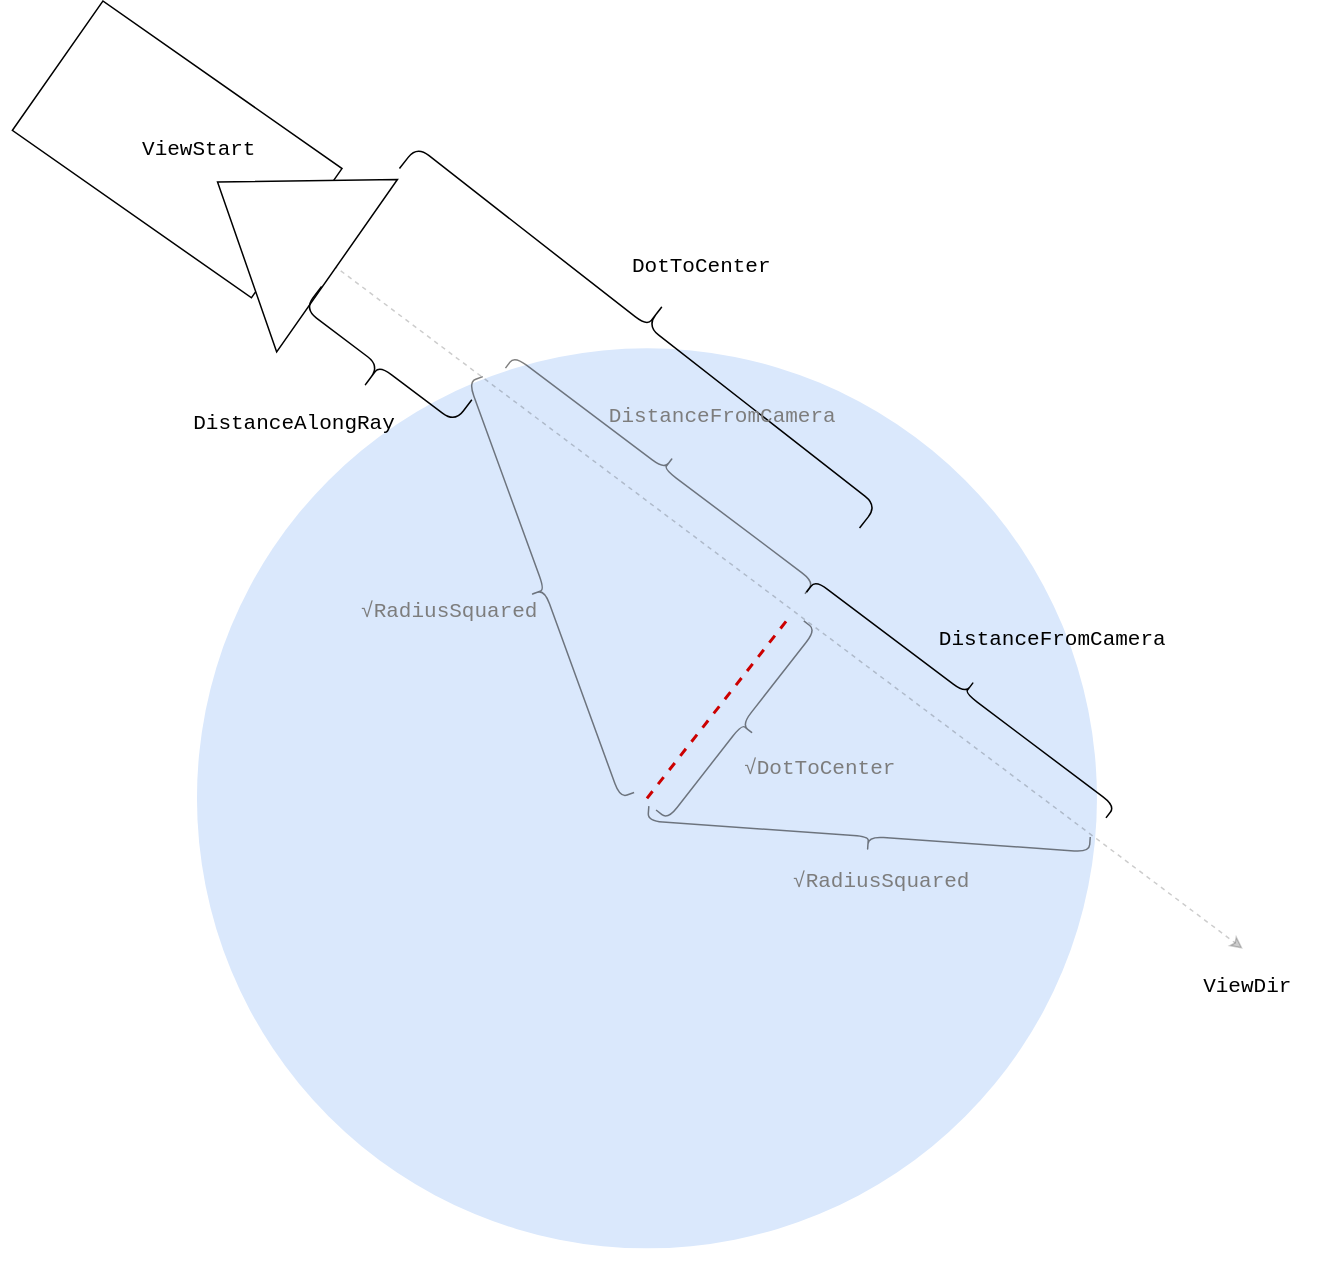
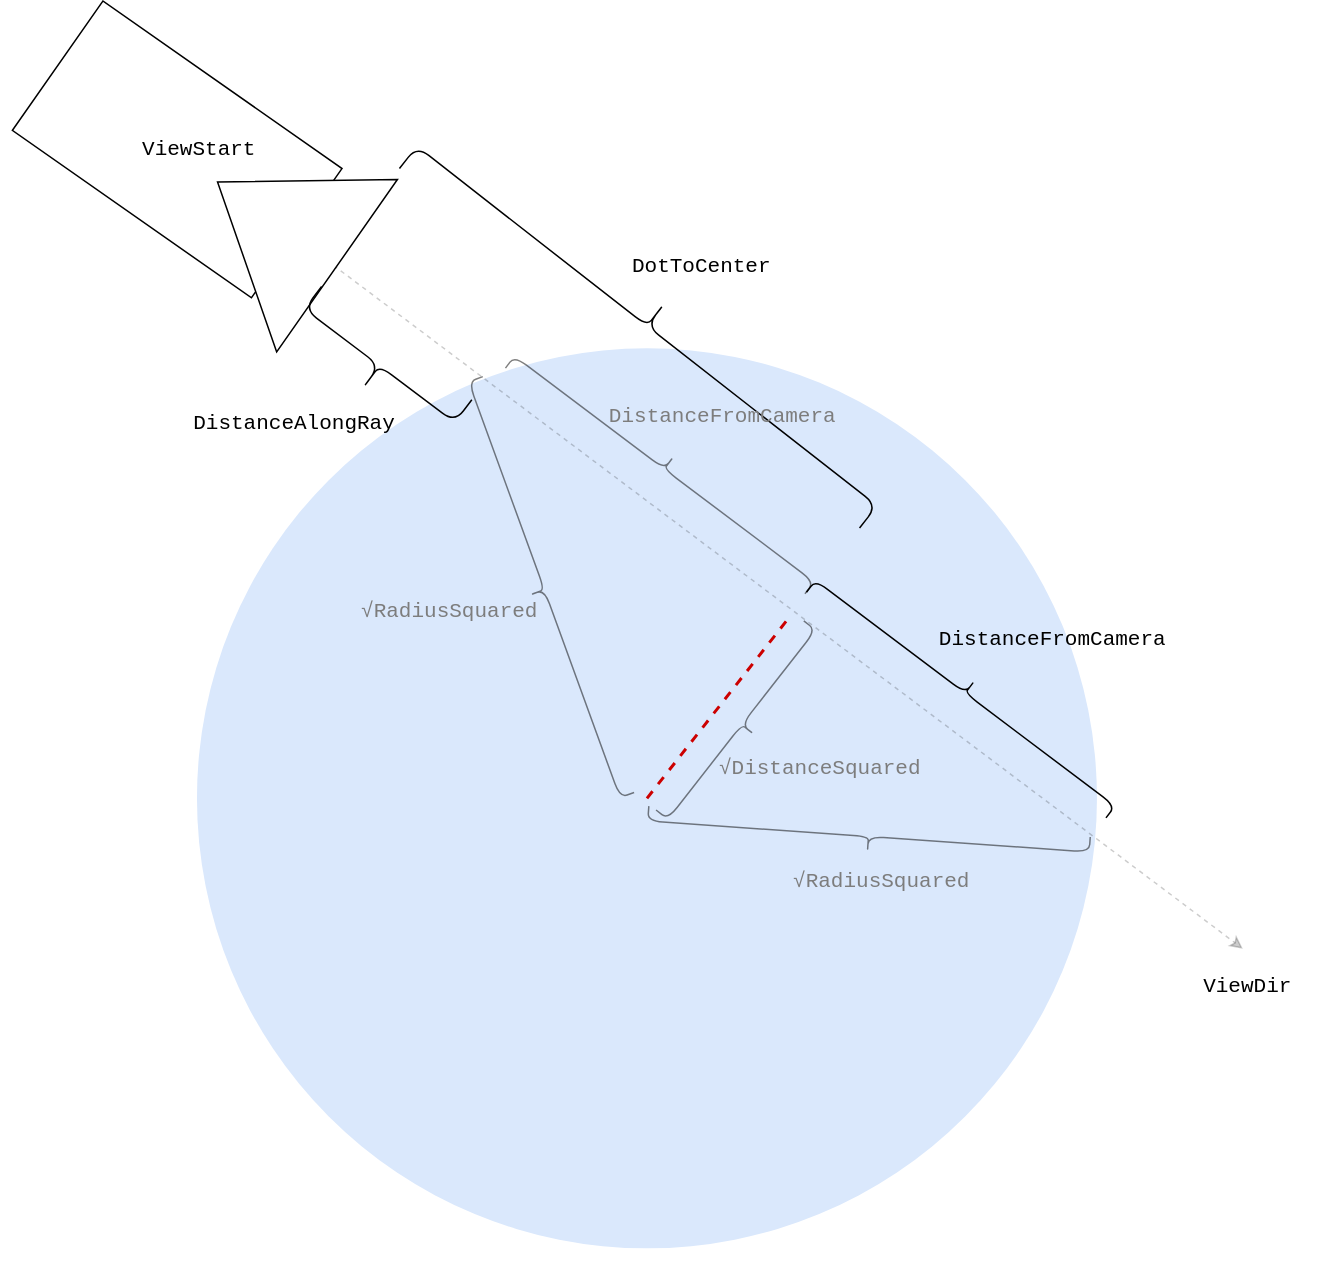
(821, 769) -> (821, 769)
